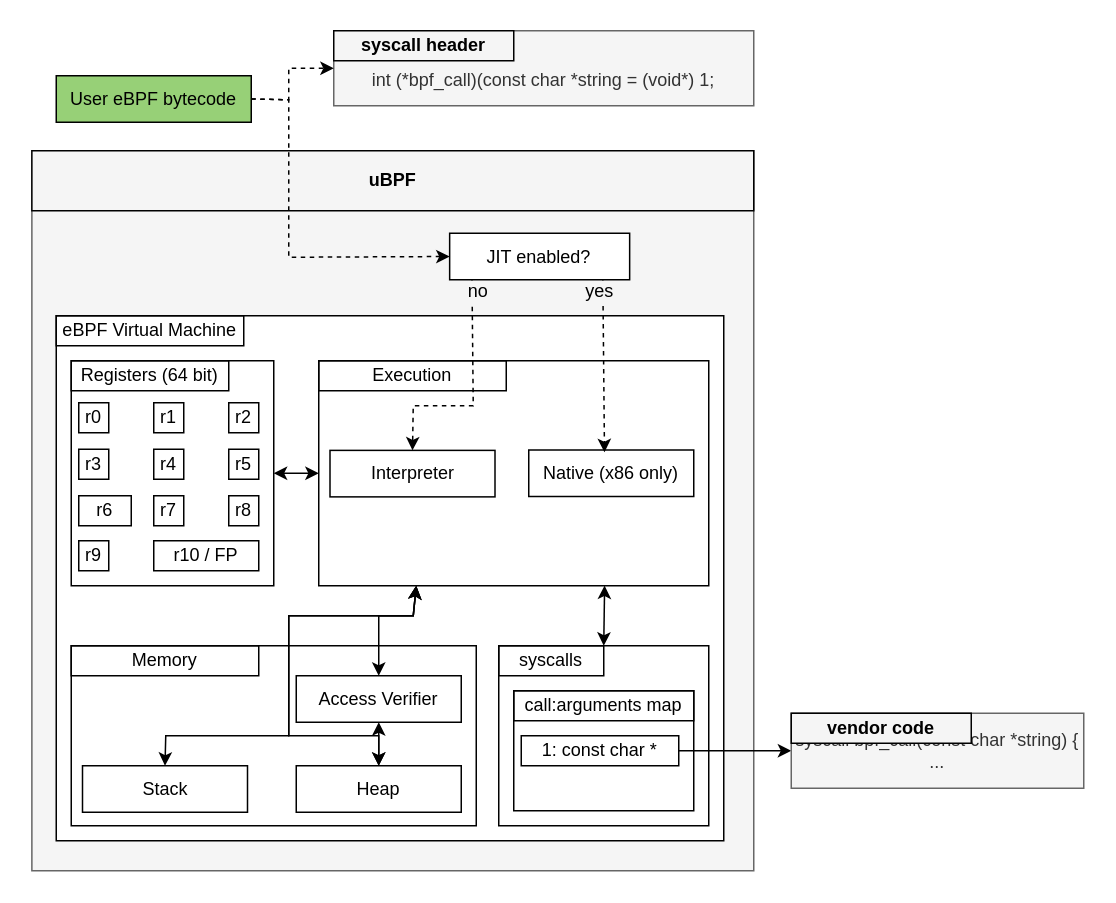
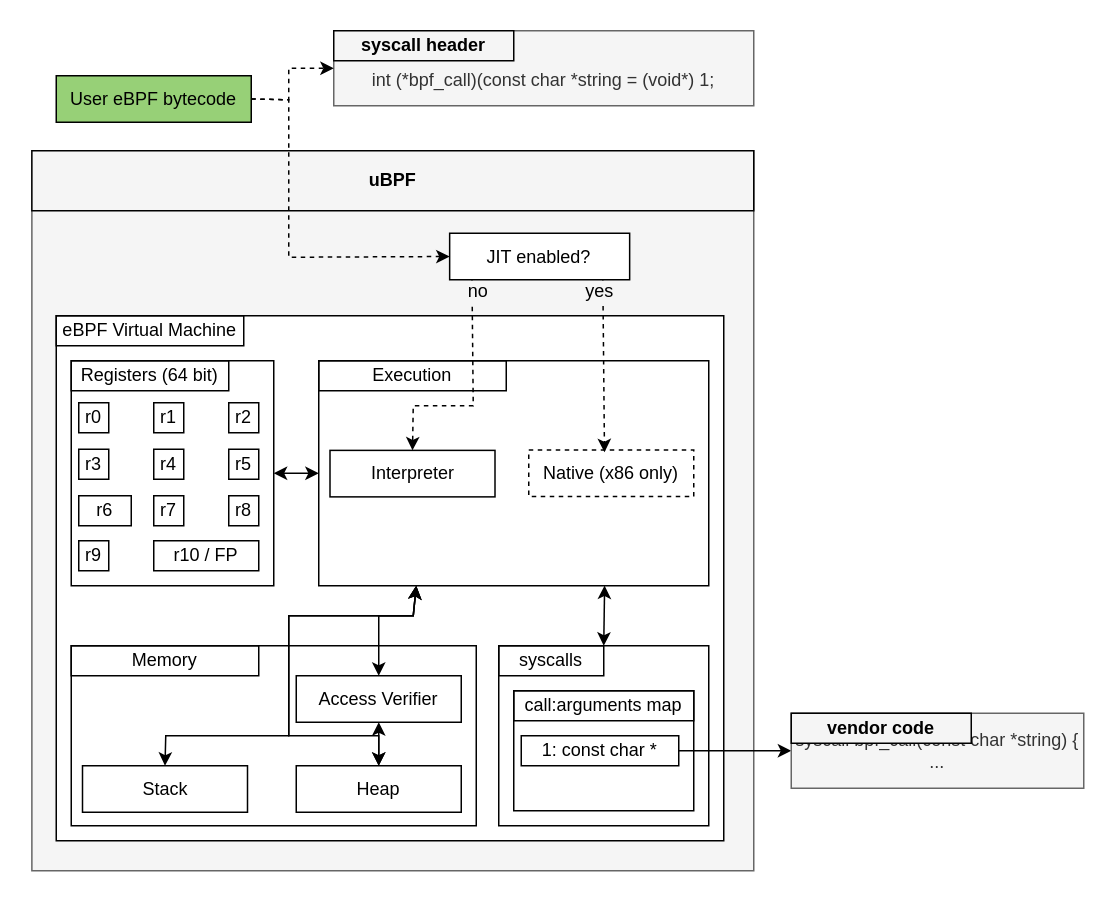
(611, 473) -> (611, 473)
